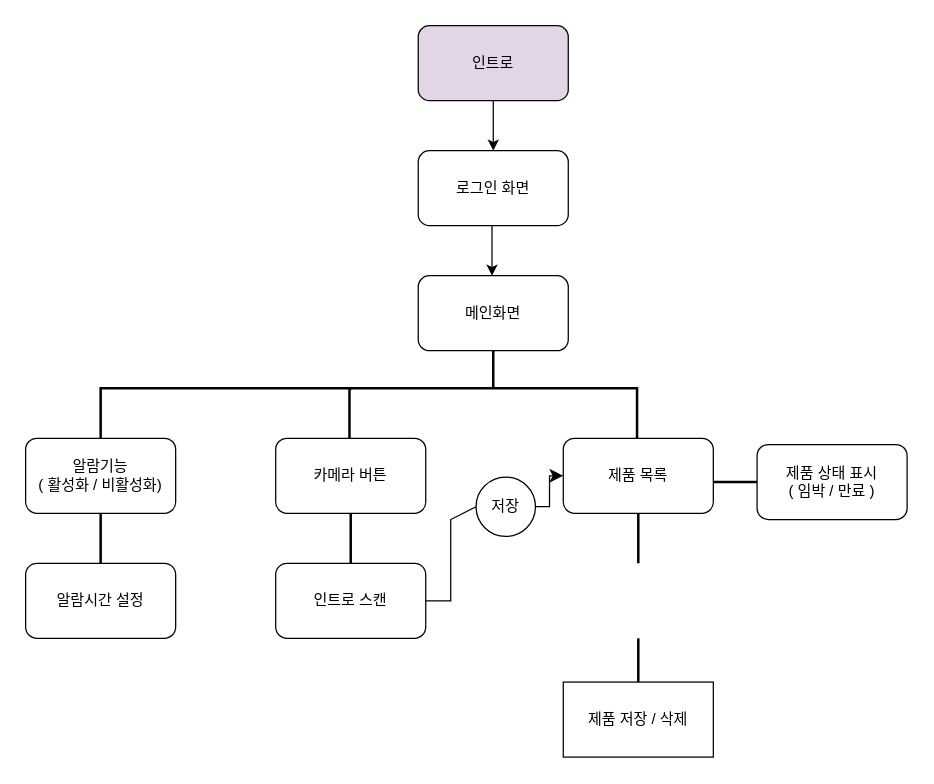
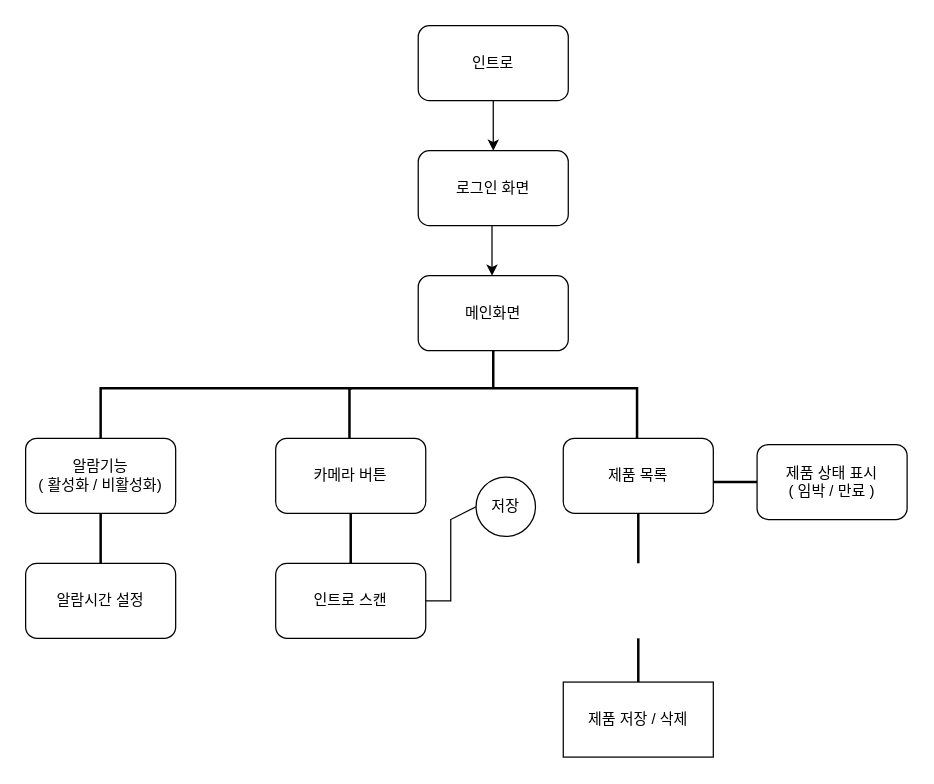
(493, 63) -> (493, 63)
(549, 497) -> none
